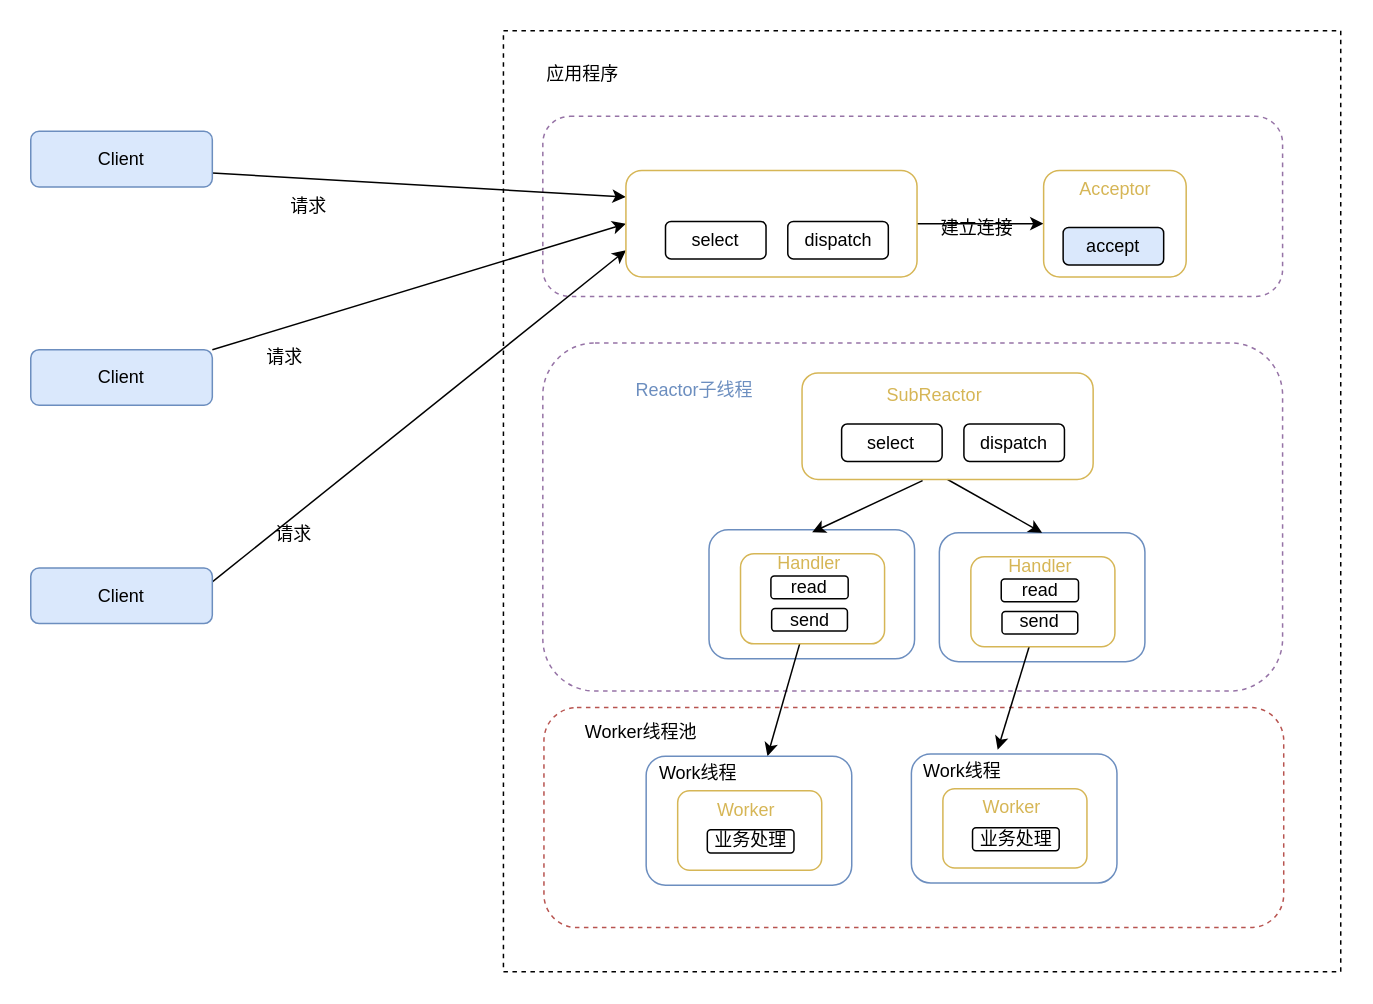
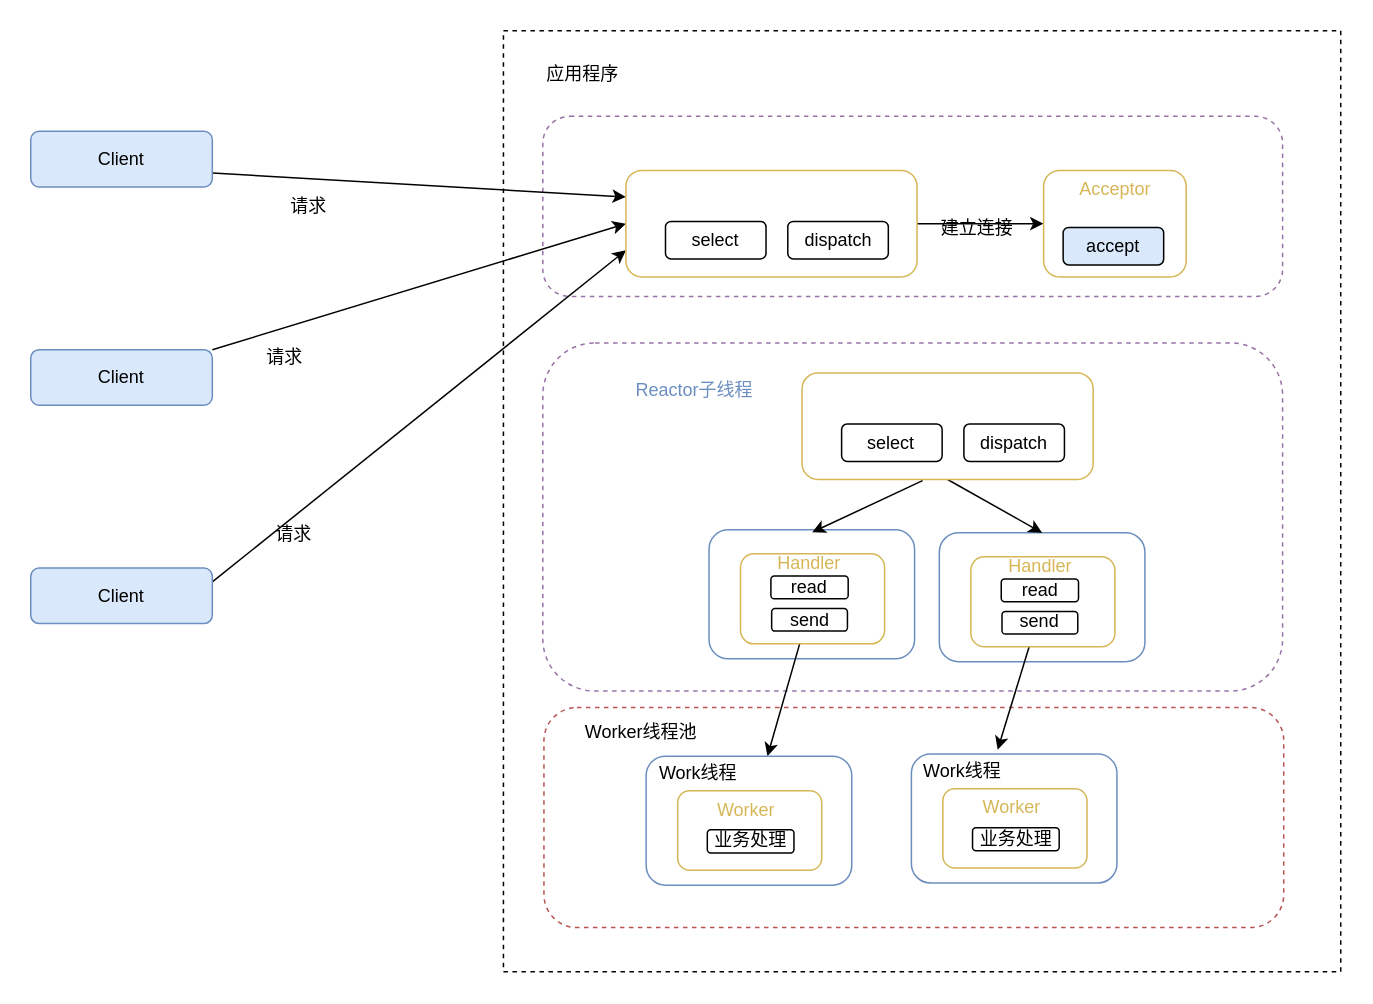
(935, 395) -> none
